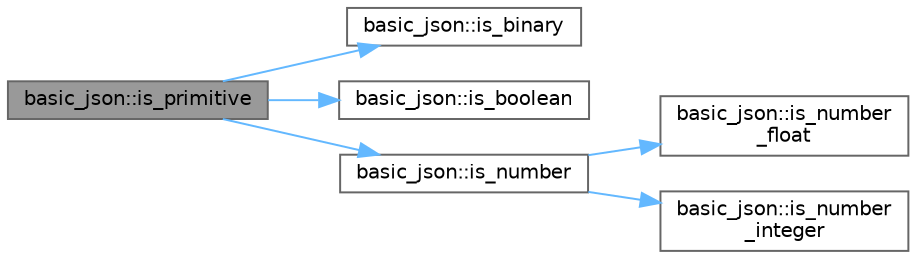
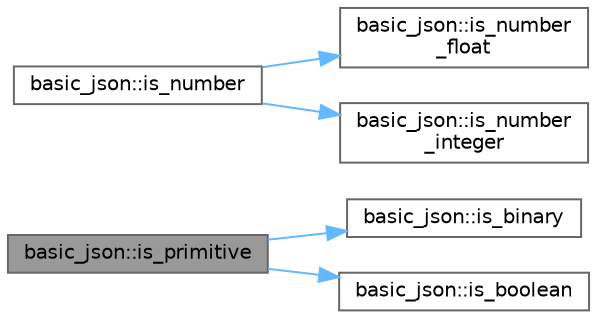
(291, 135) -> none
